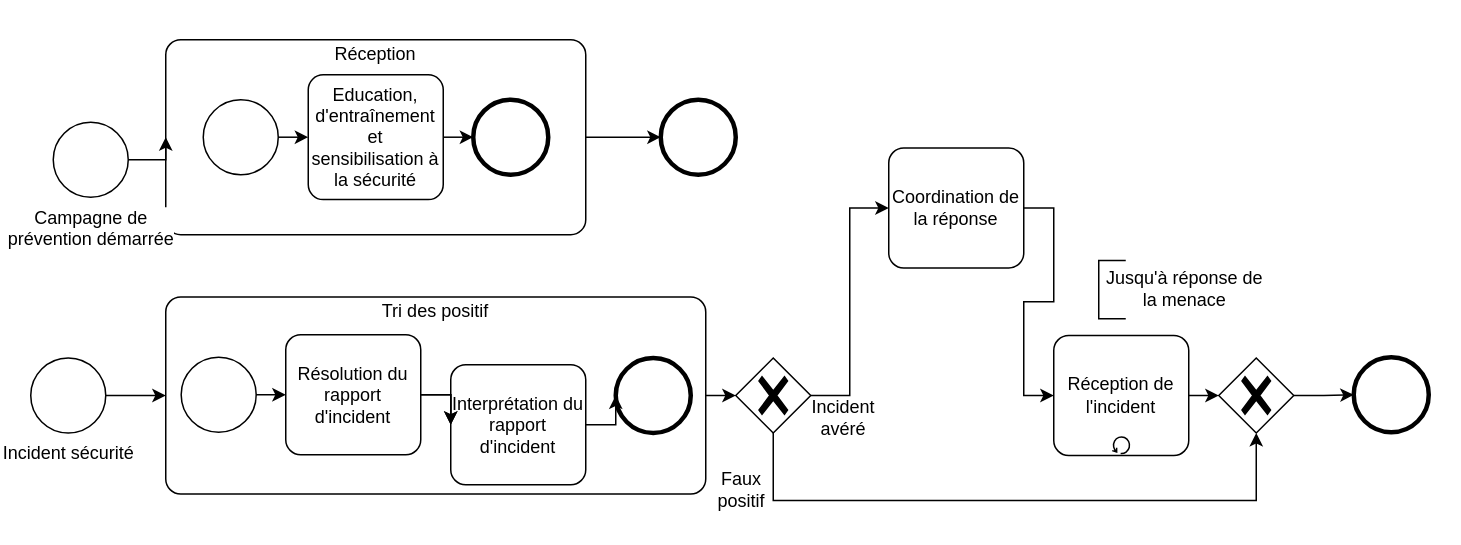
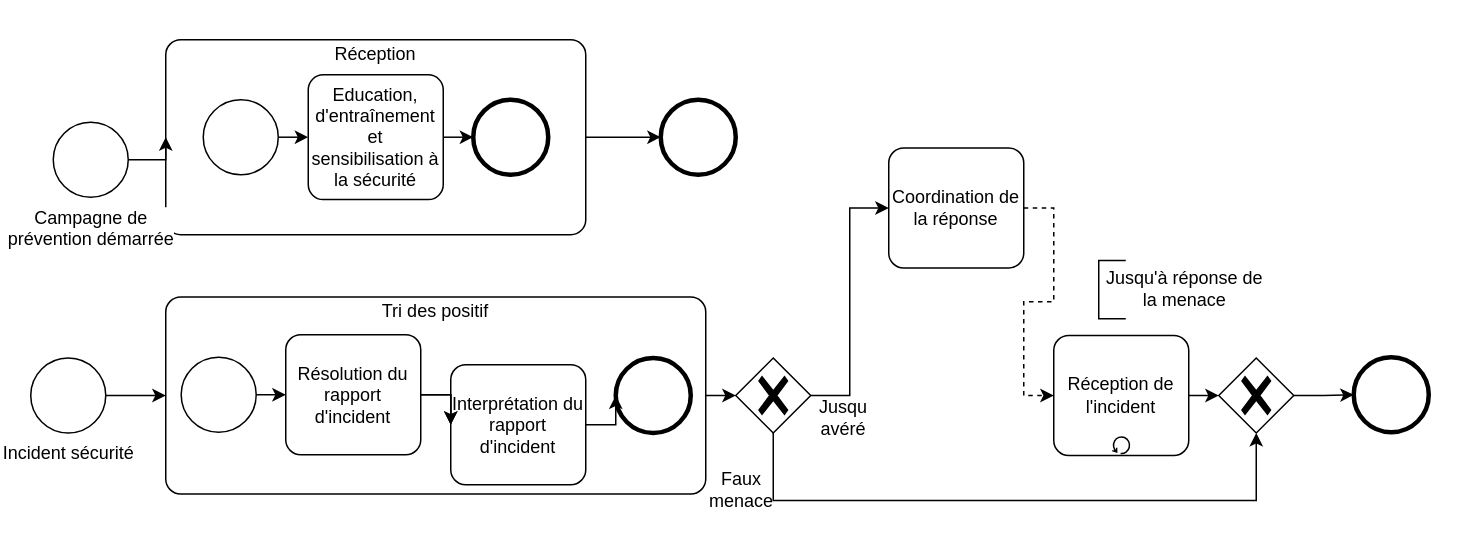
(1043, 302) -> (1043, 302)
(844, 418) -> (844, 418)
(742, 490) -> (742, 490)
